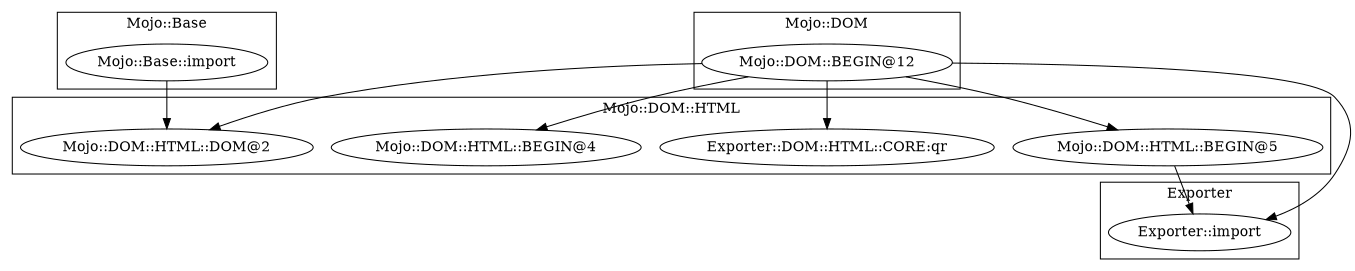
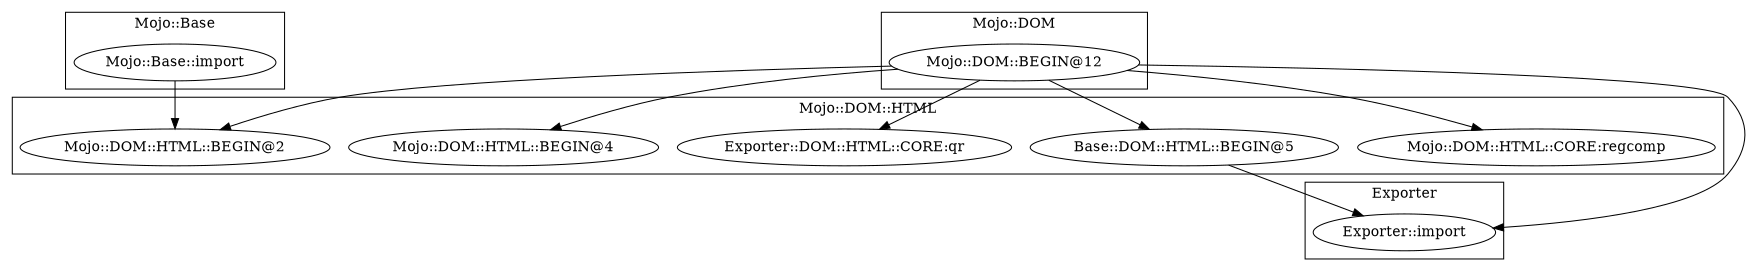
(167, 147) -> (175, 147)
(1168, 147) -> (1184, 147)
none -> (1536, 147)
